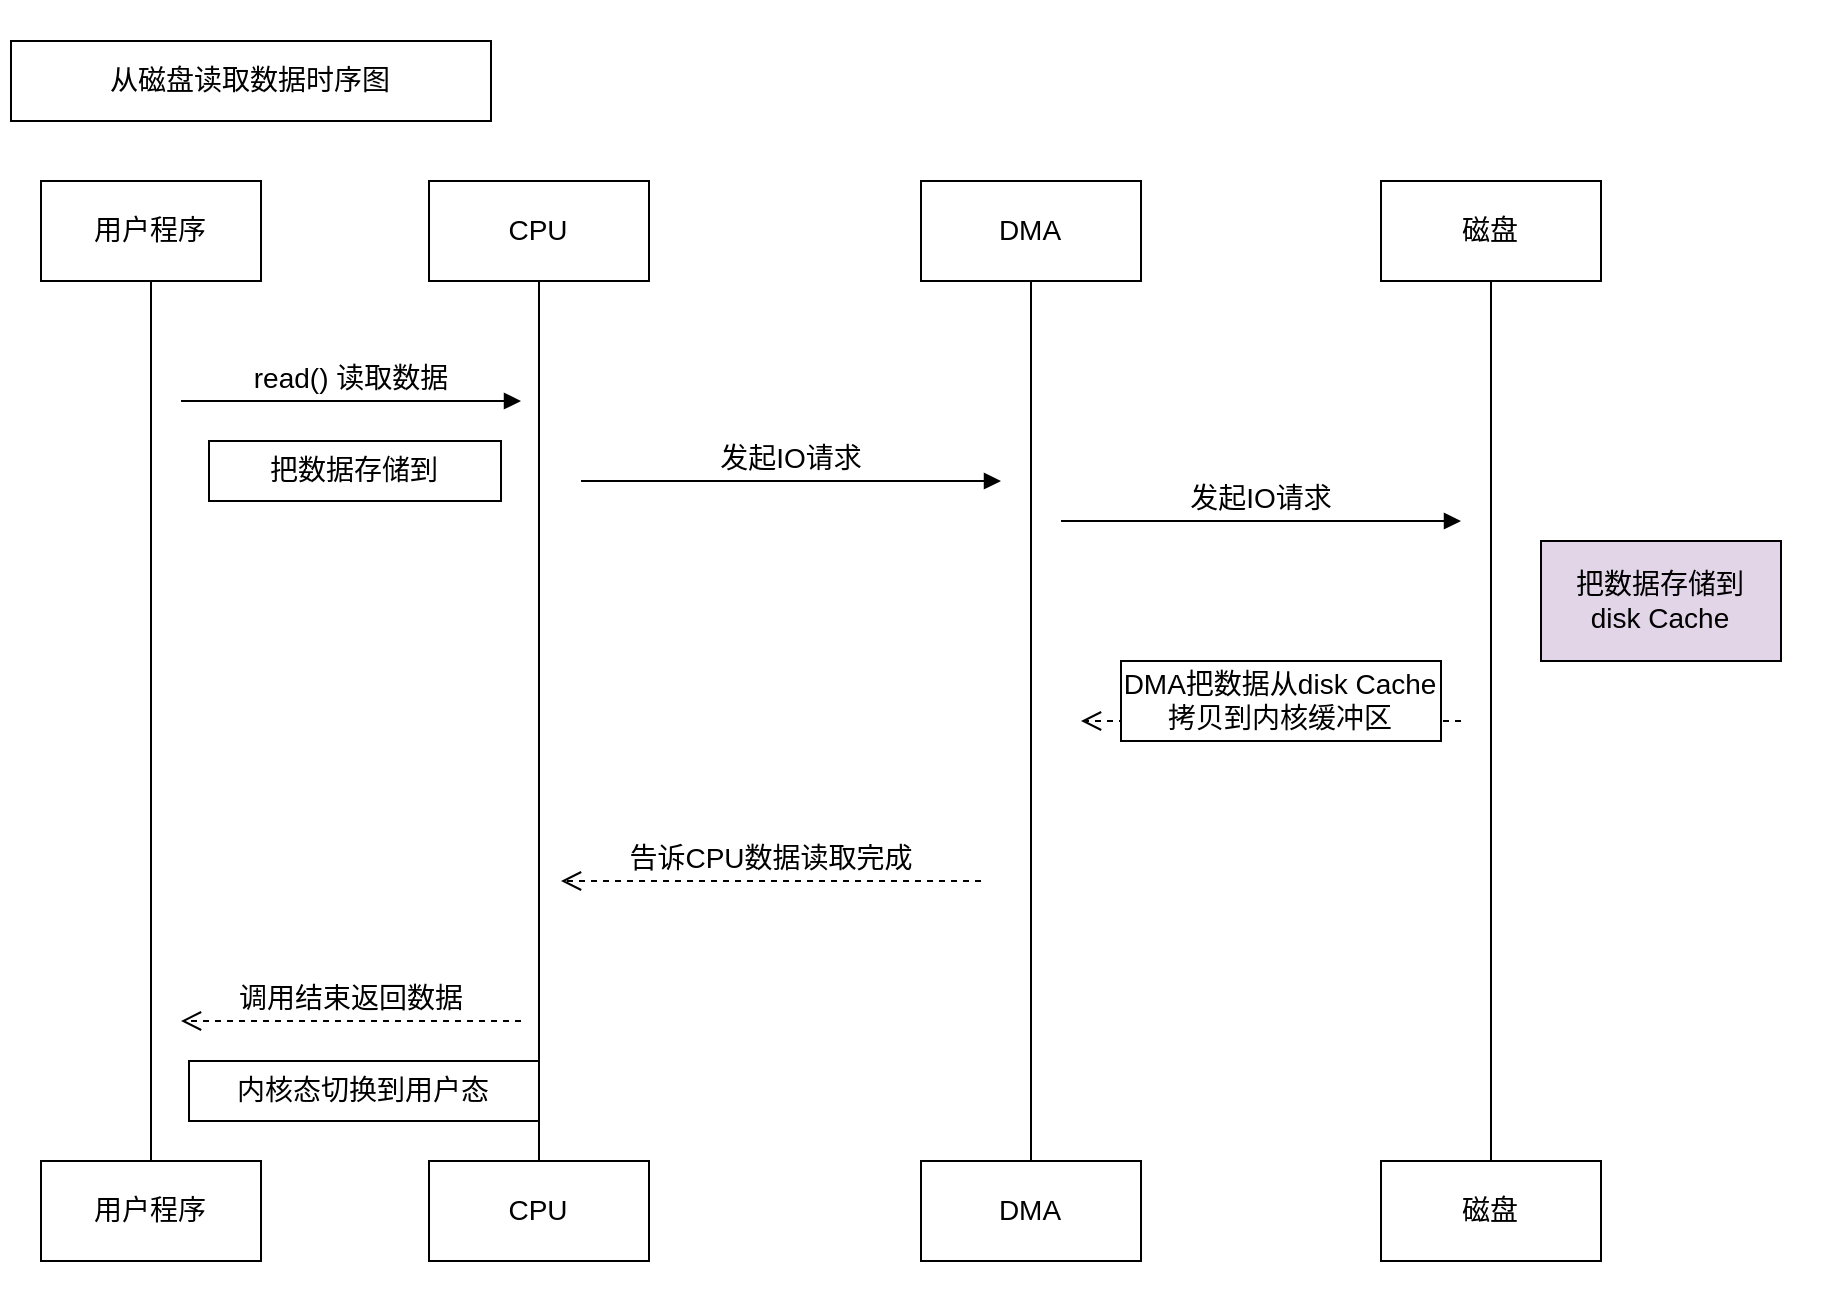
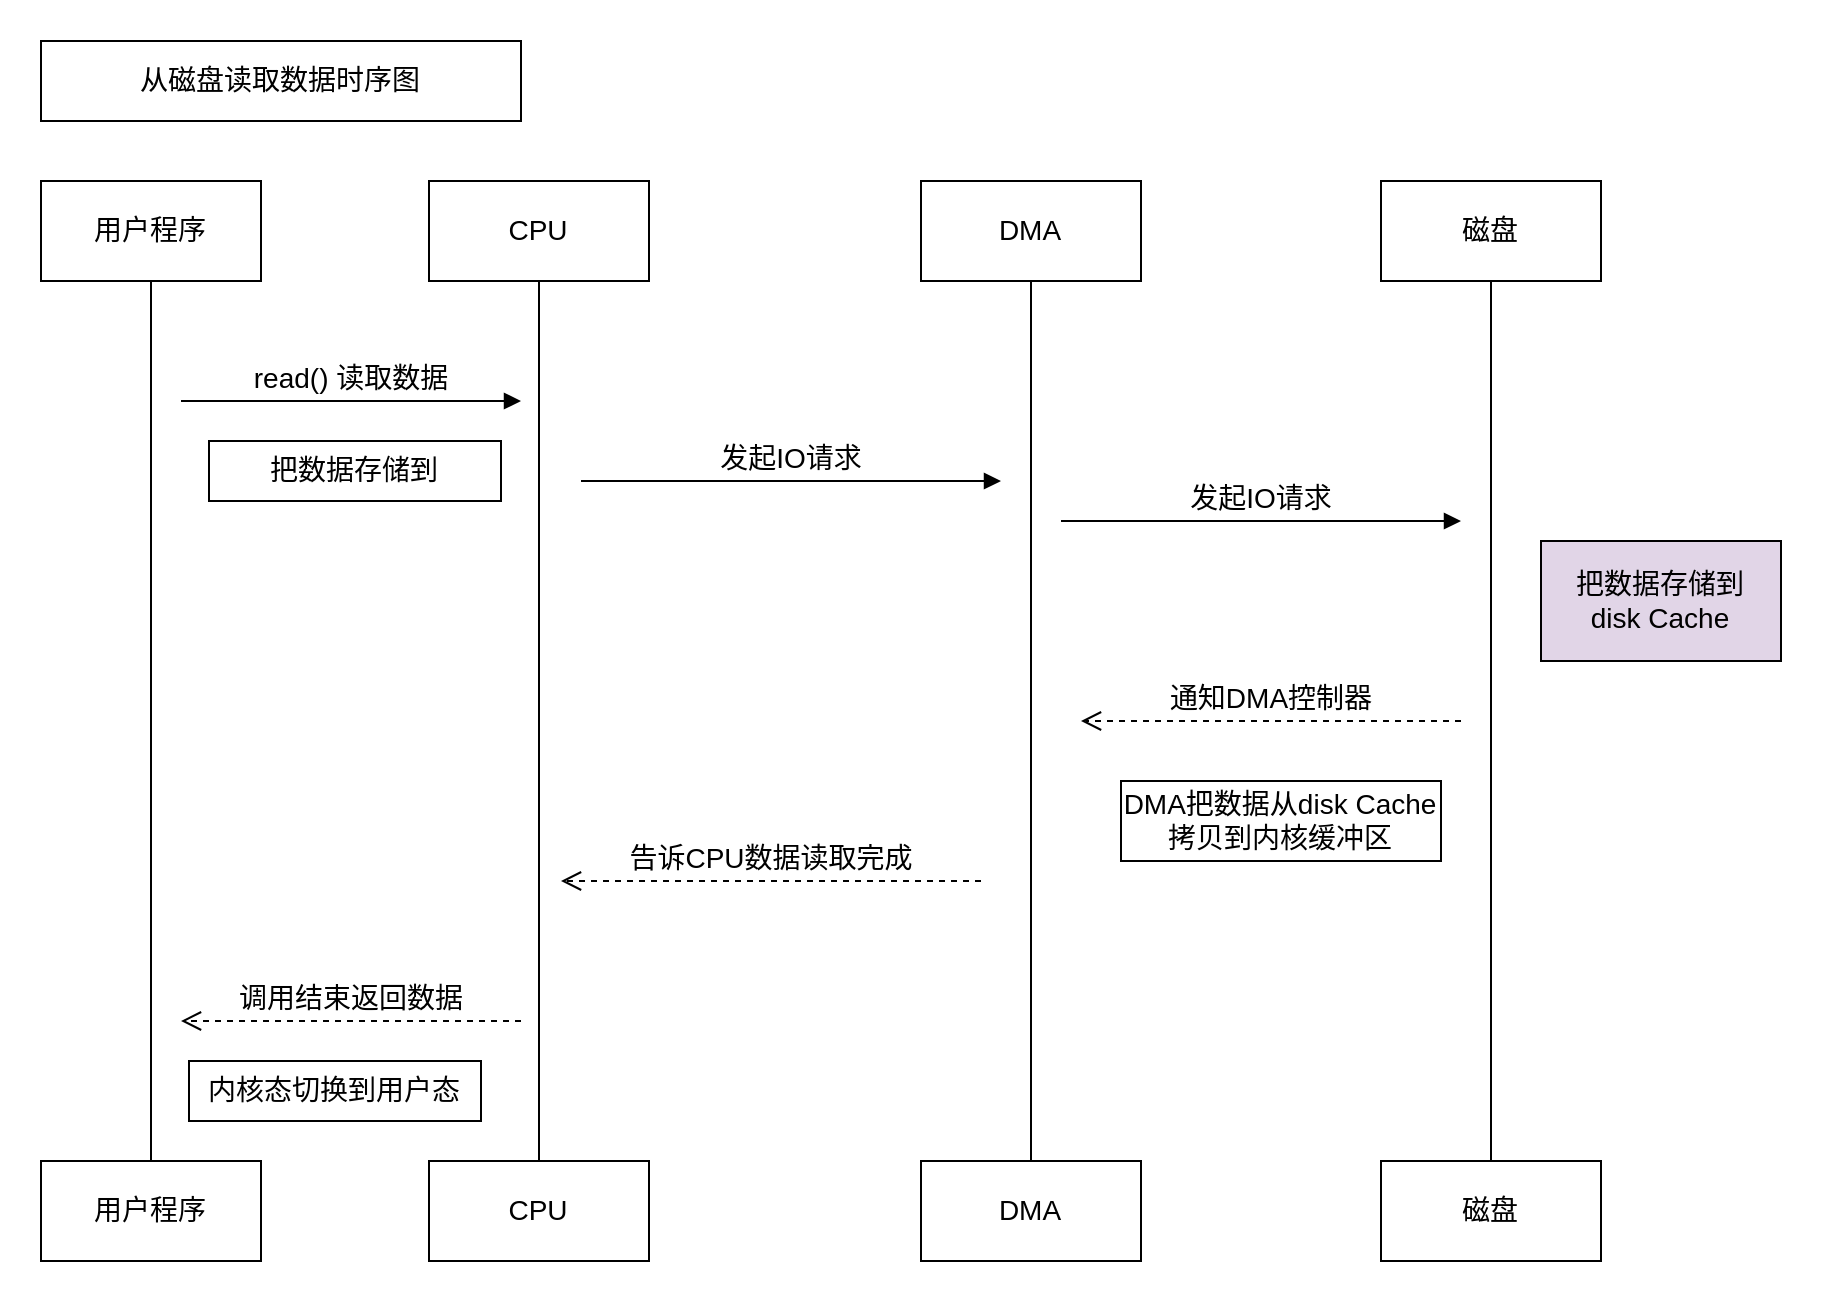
(251, 81) -> (281, 81)
(1281, 701) -> (1281, 821)
(364, 1091) -> (335, 1091)
